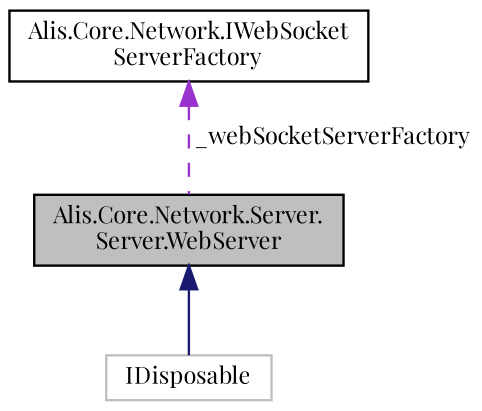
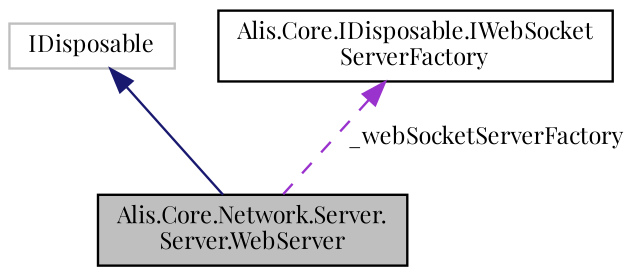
(189, 46) -> (416, 46)
(189, 322) -> (175, 141)
